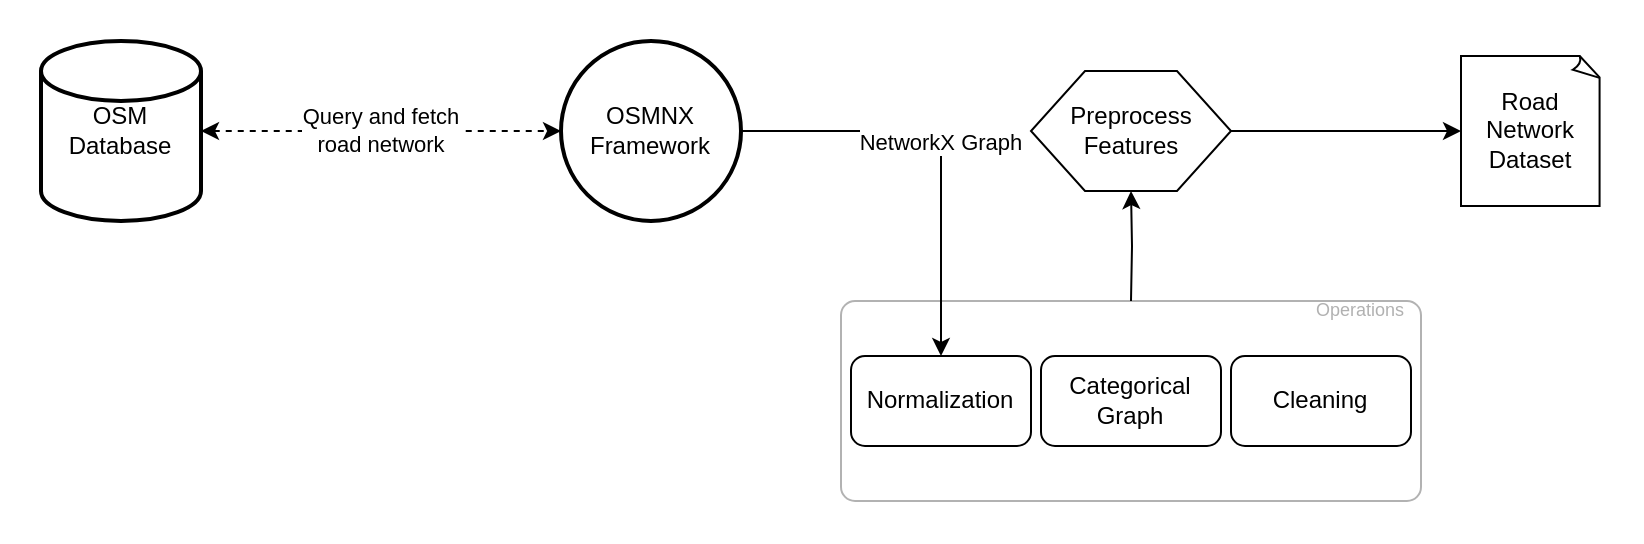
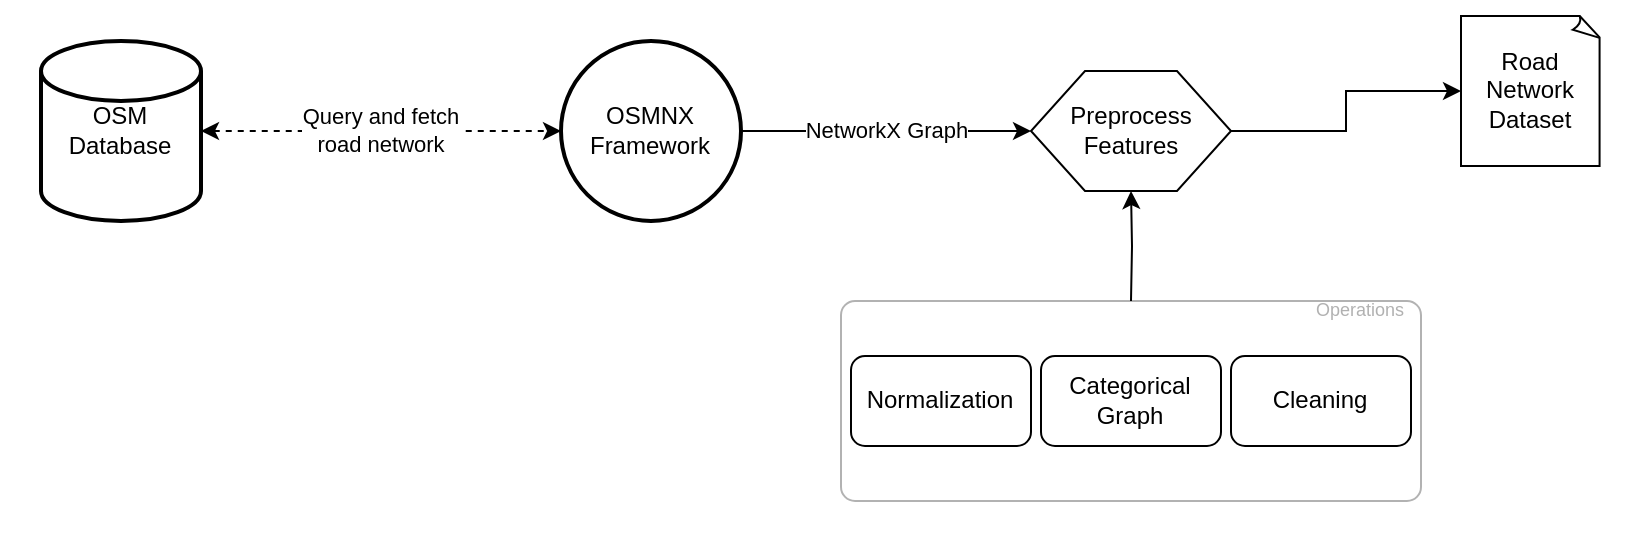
(1531, 131) -> (1531, 91)
(941, 219) -> (961, 131)
